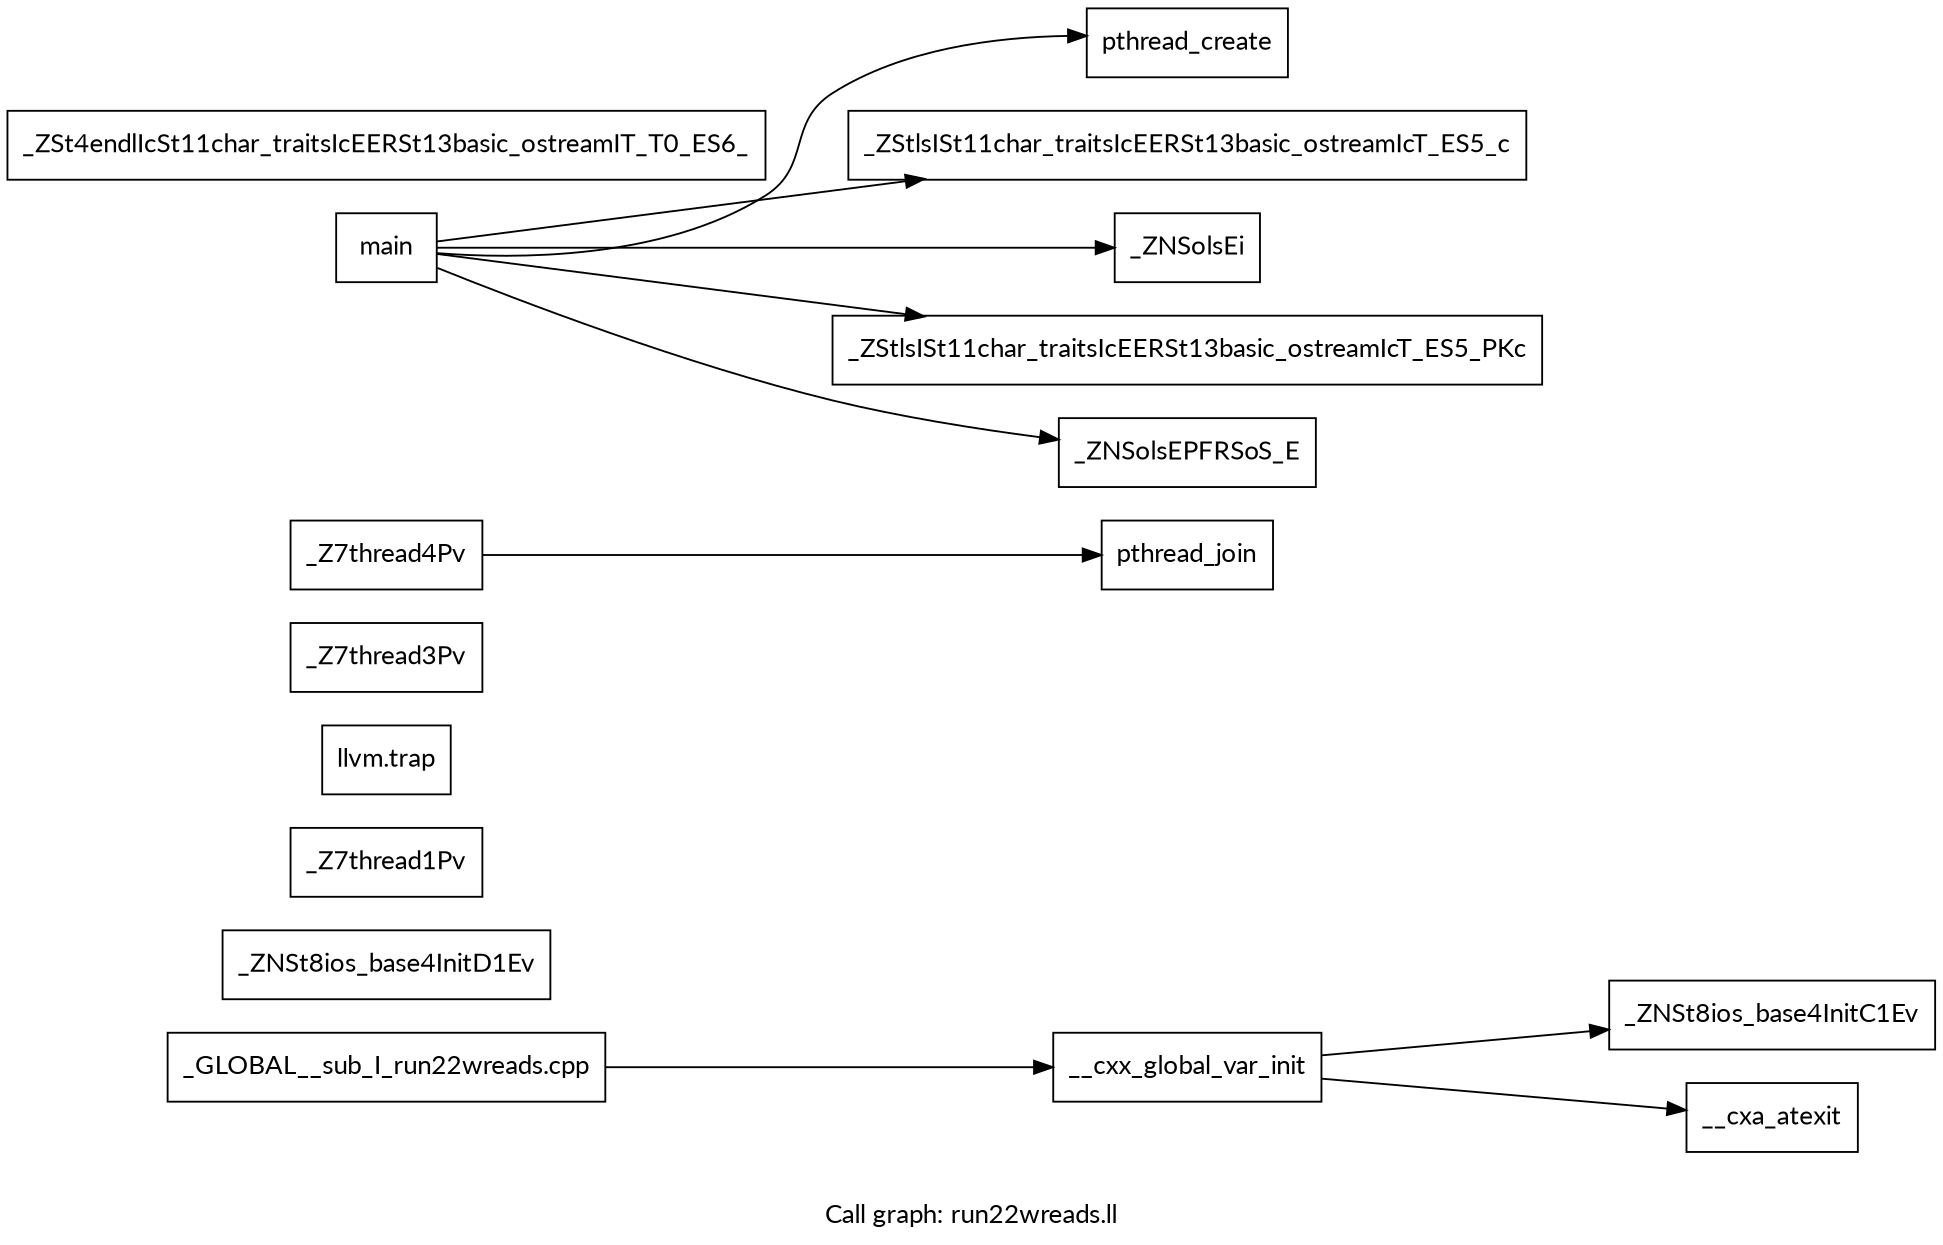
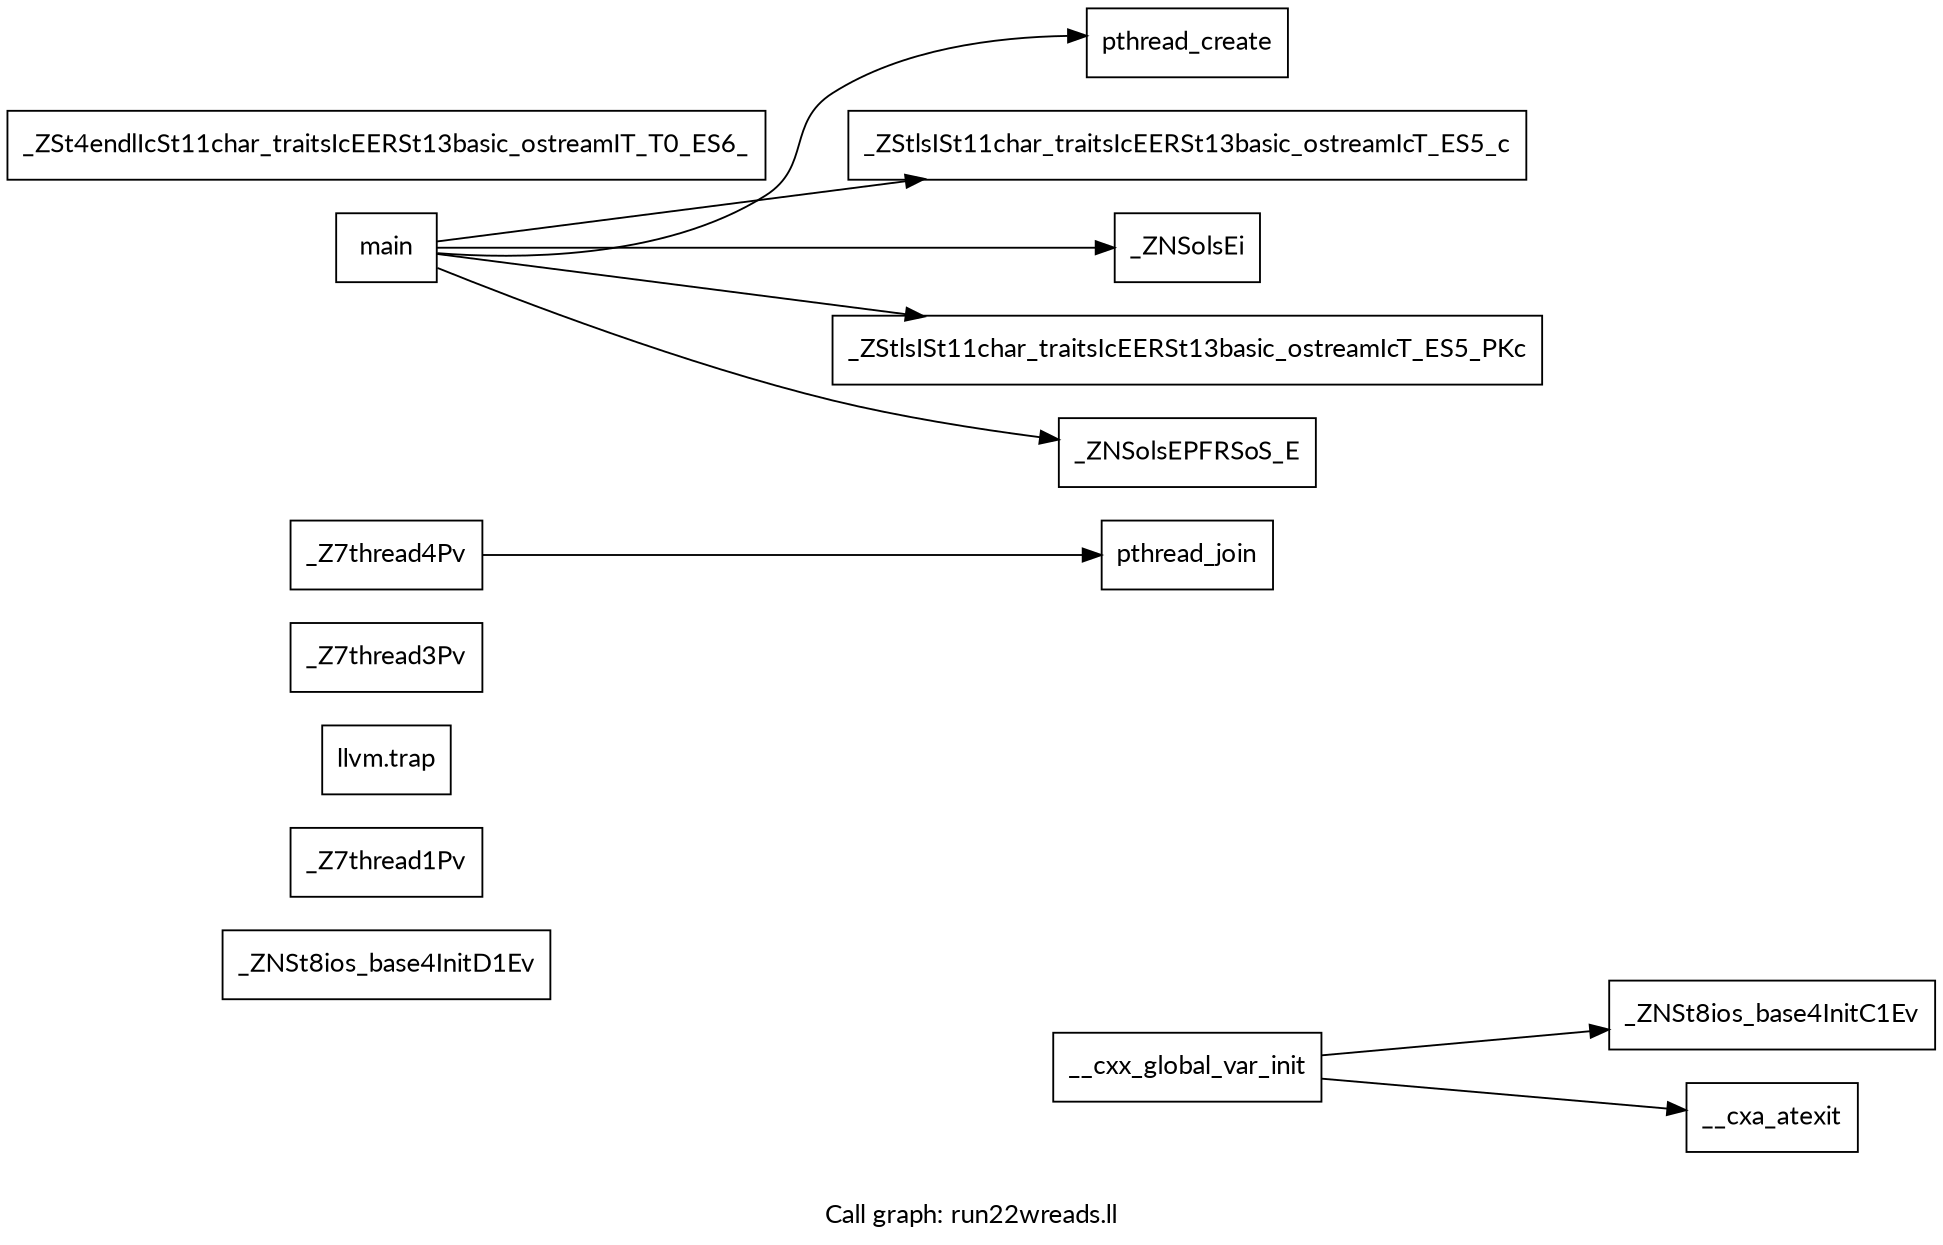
(386, 1067) -> none
